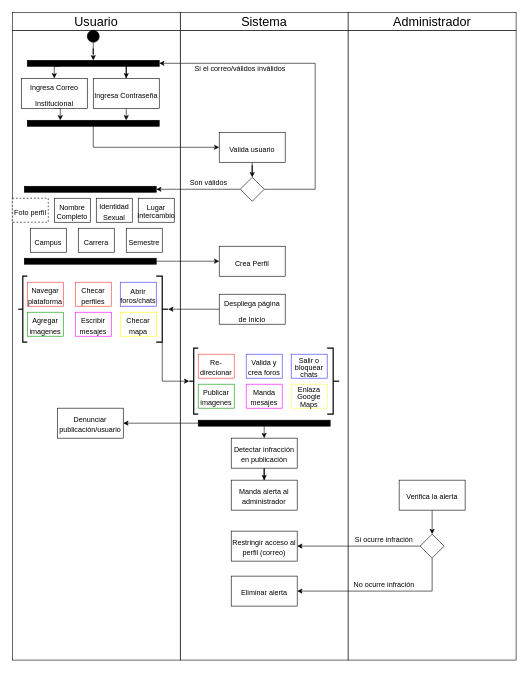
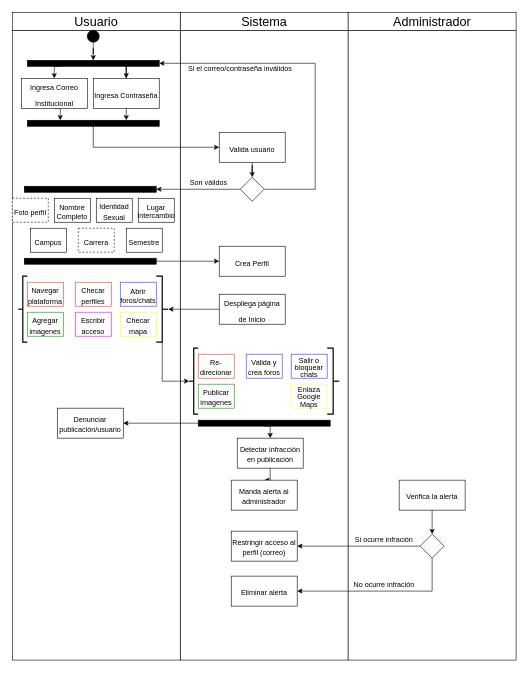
(240, 69) -> (240, 69)
(96, 240) -> (96, 240)
(93, 324) -> (93, 324)
(264, 396) -> none
(264, 453) -> (270, 453)
